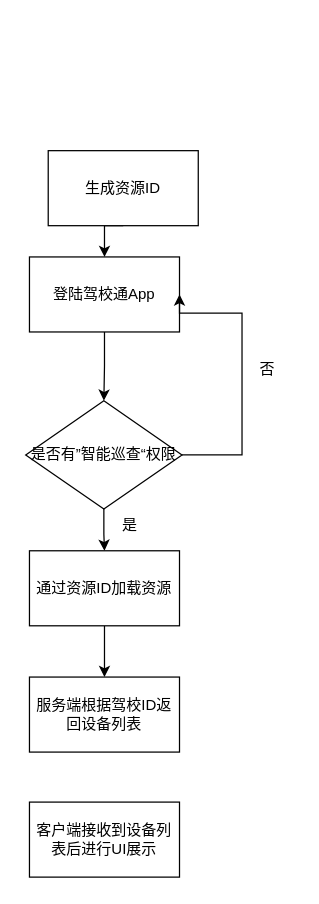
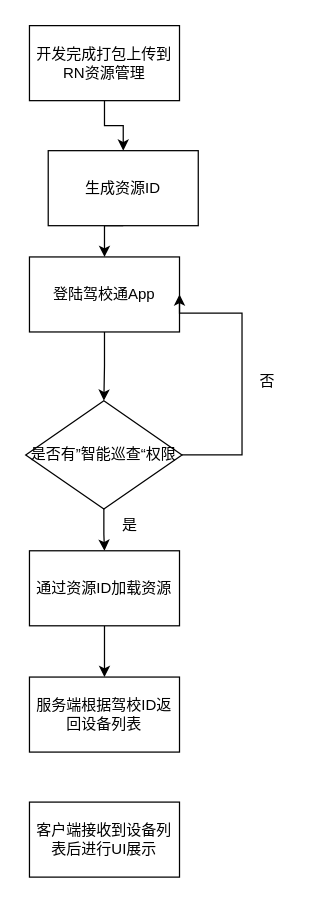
none -> (104, 63)
none -> (110, 126)
(267, 369) -> (267, 382)
